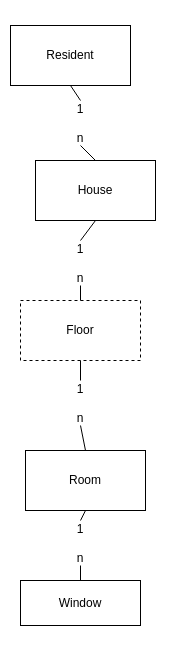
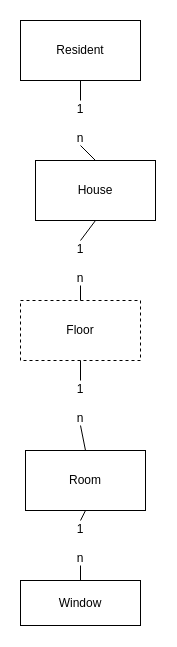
(71, 56) -> (81, 51)
